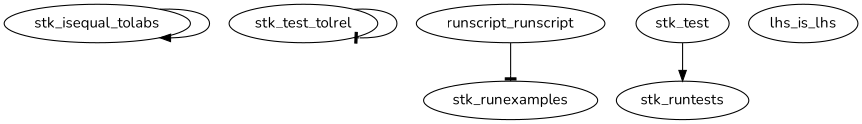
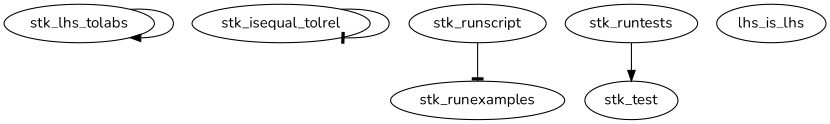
(97, 23) -> (79, 23)
(303, 23) -> (281, 23)
(511, 23) -> (478, 23)
(683, 57) -> (631, 57)
